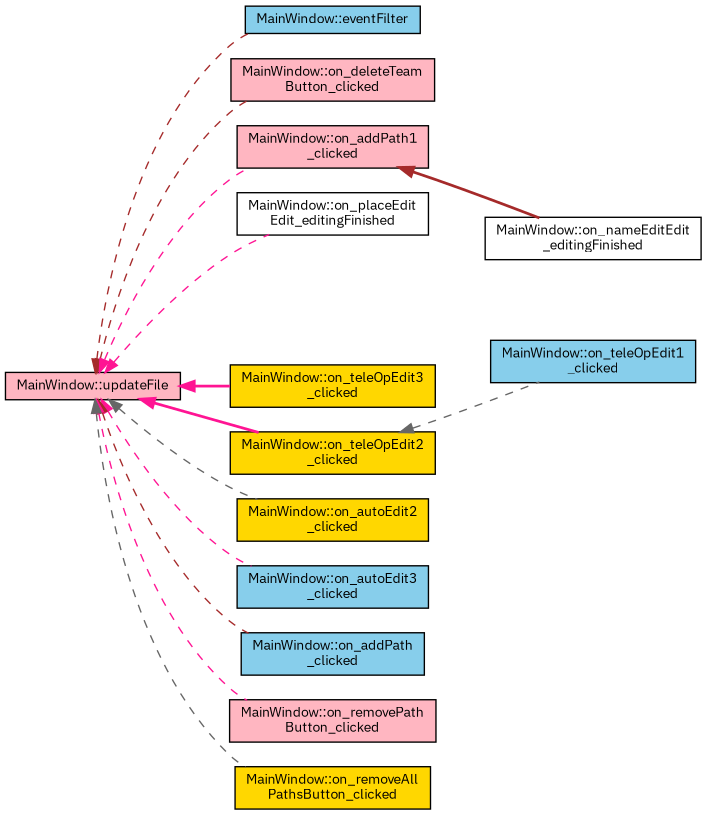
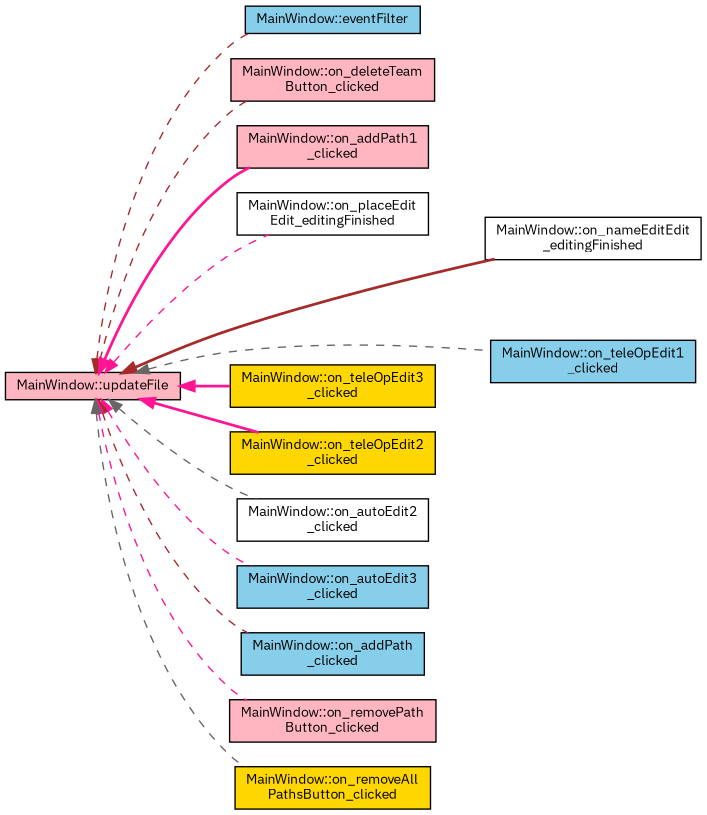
(476, 194) -> (312, 305)
(163, 252) -> (163, 252)
(476, 406) -> (318, 346)
(333, 520) -> (333, 520)
